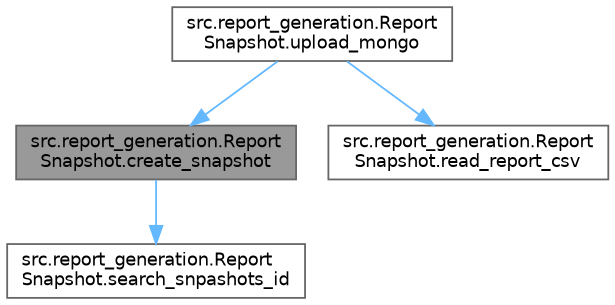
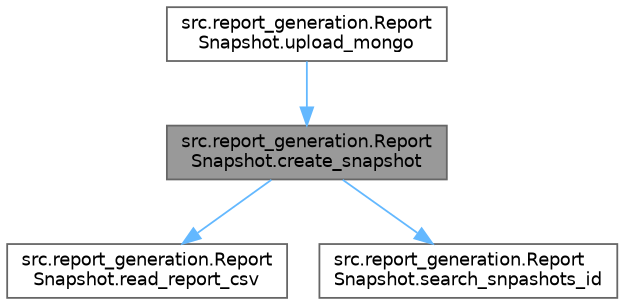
(383, 88) -> (234, 206)
